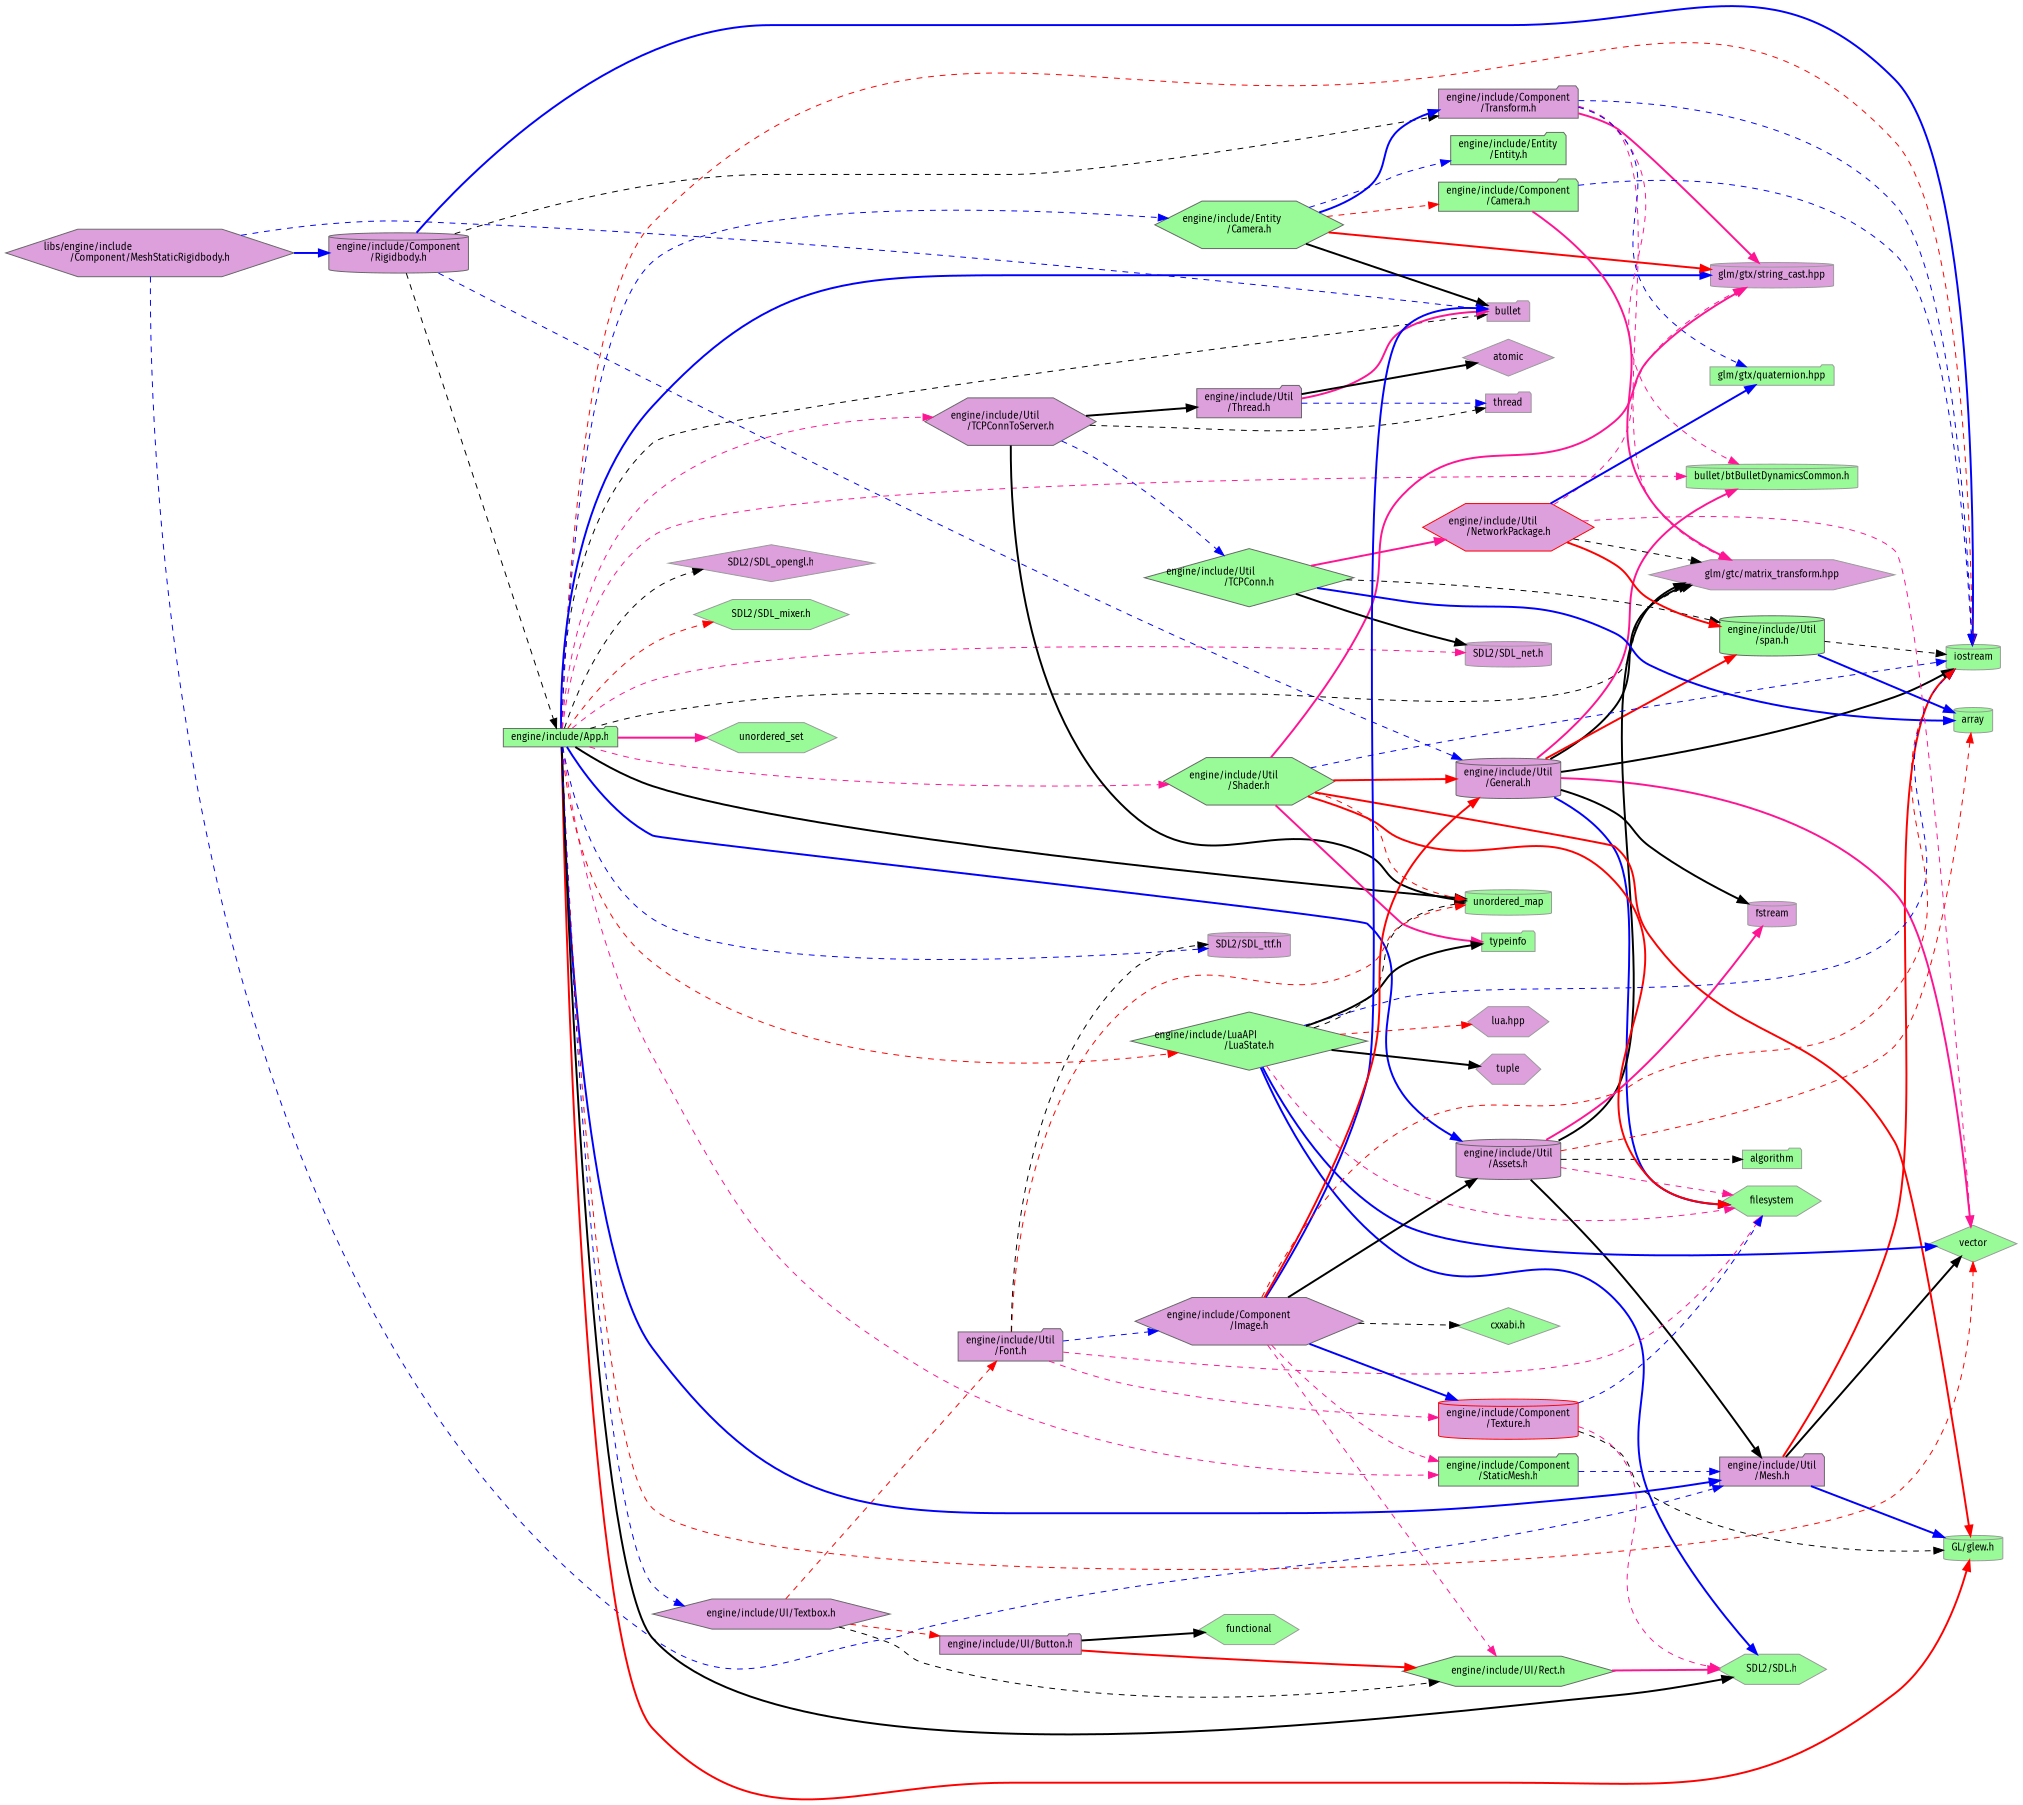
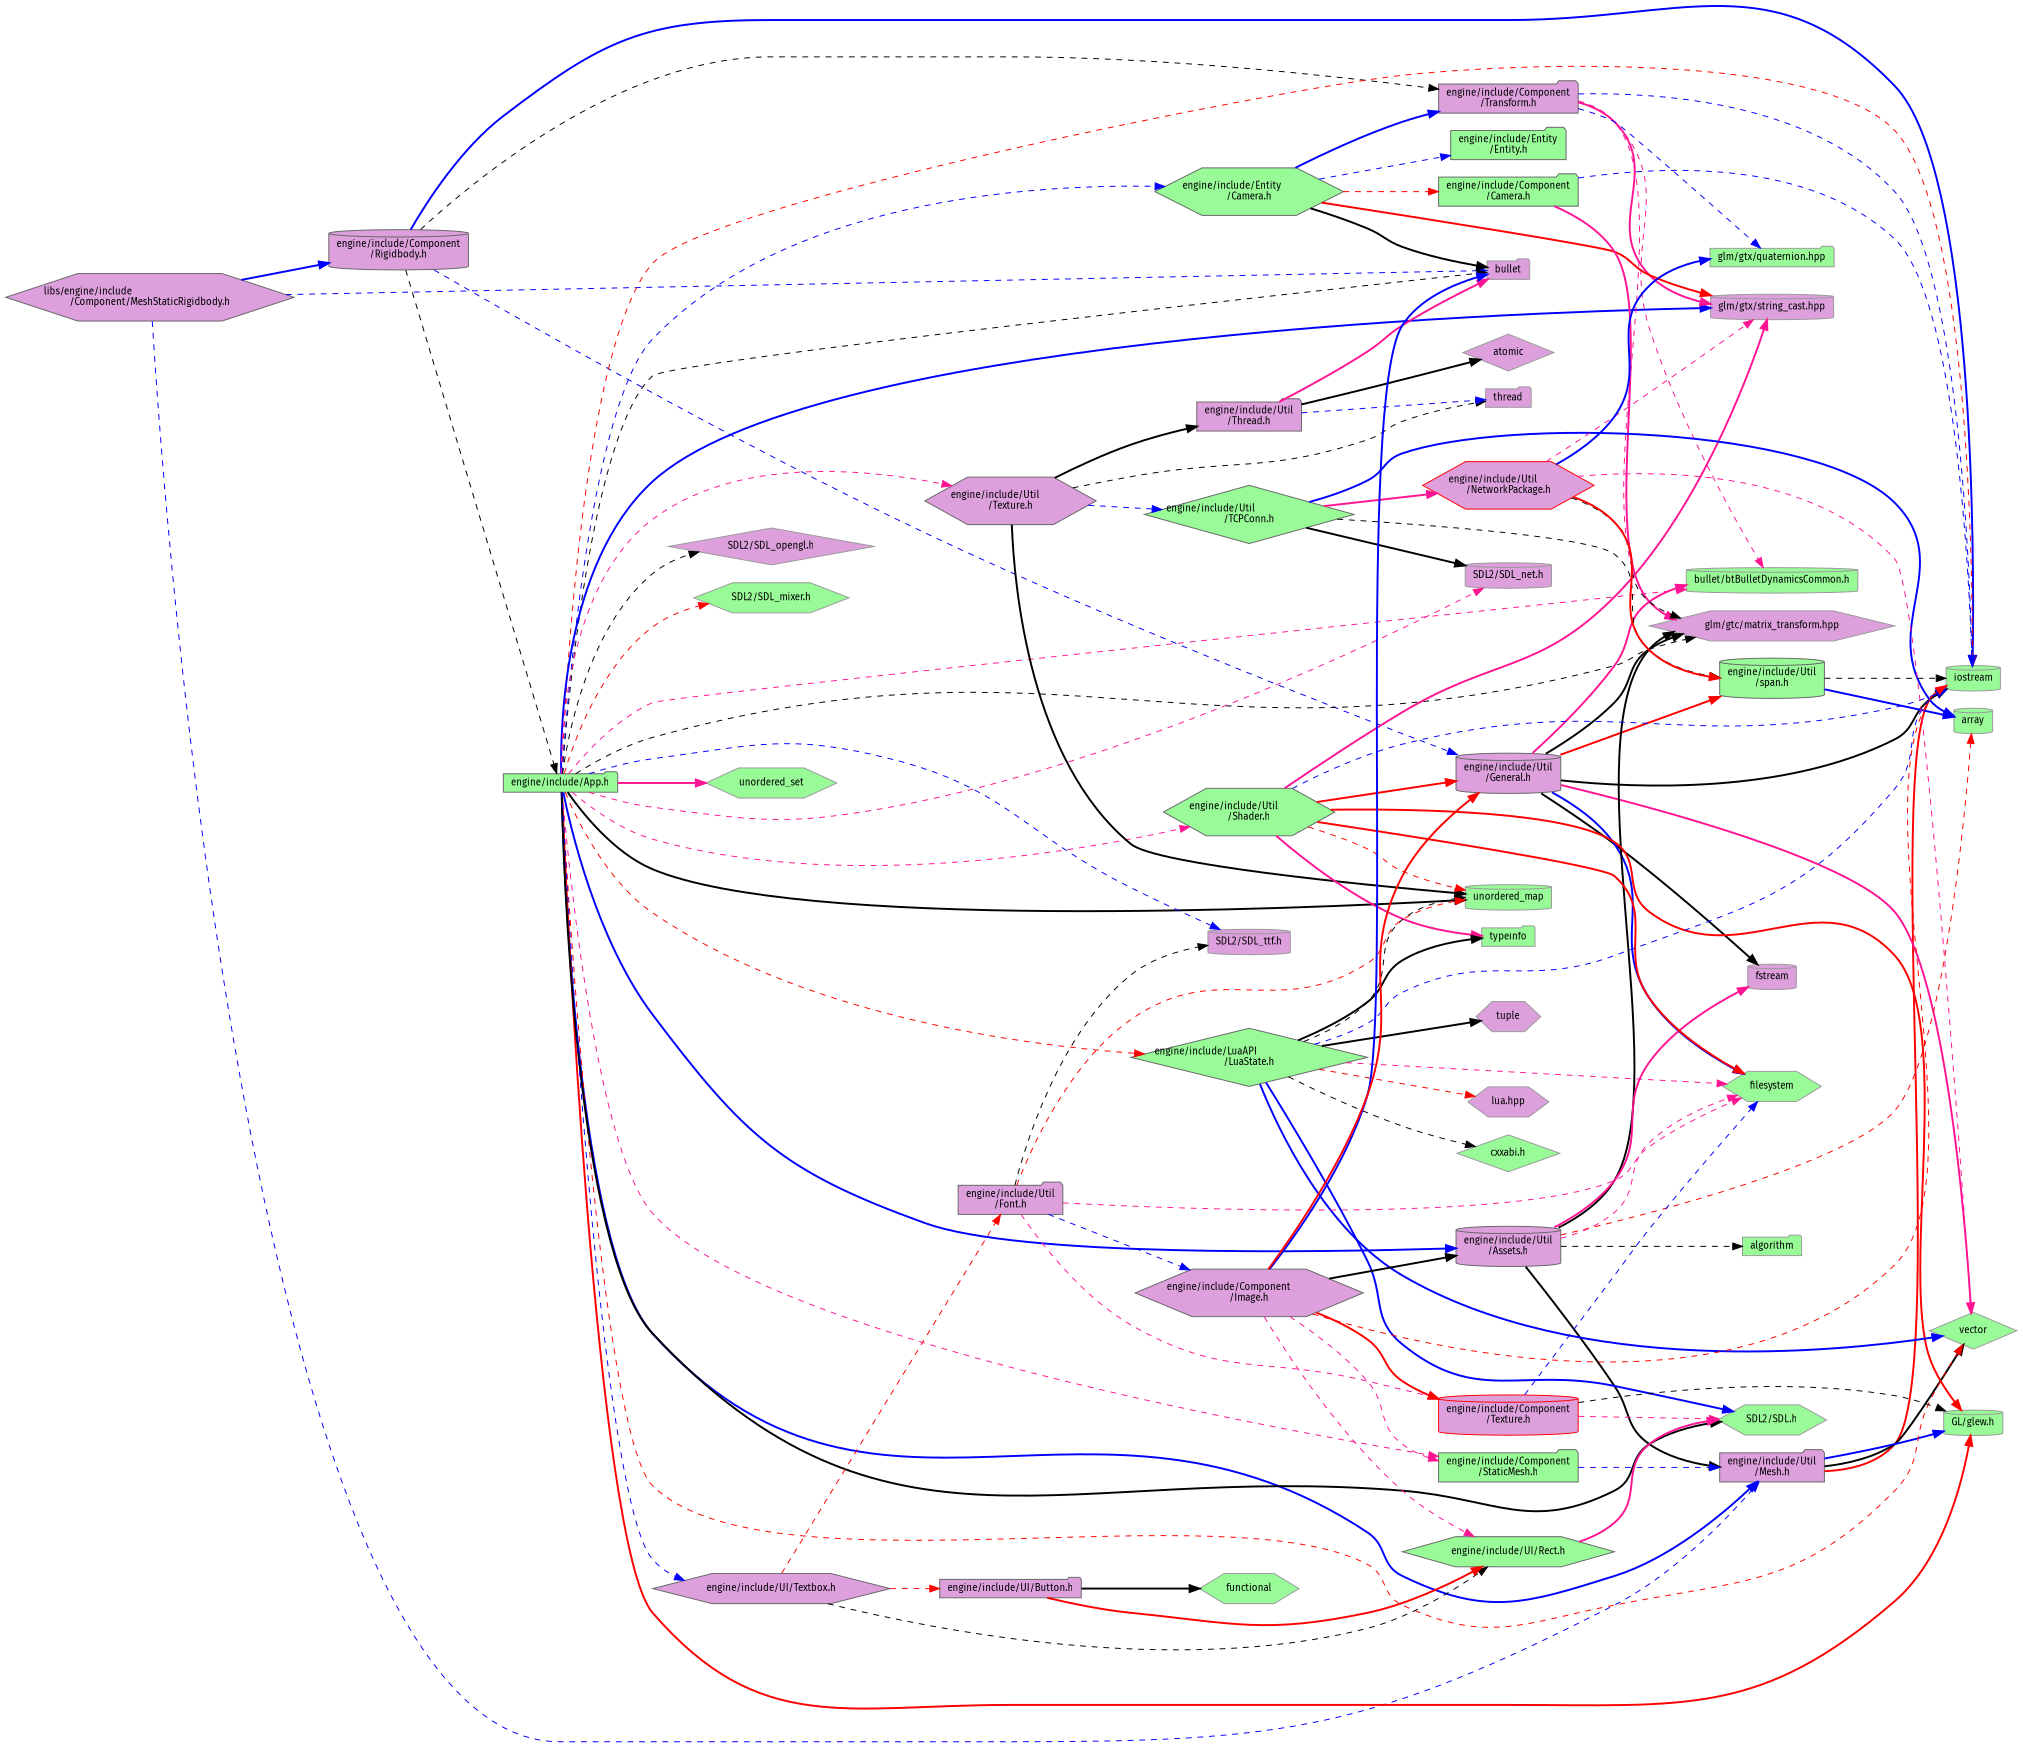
(1010, 422) -> (1010, 501)
(1404, 1324) -> (1375, 1116)
(1368, 1366) -> (1377, 1349)
